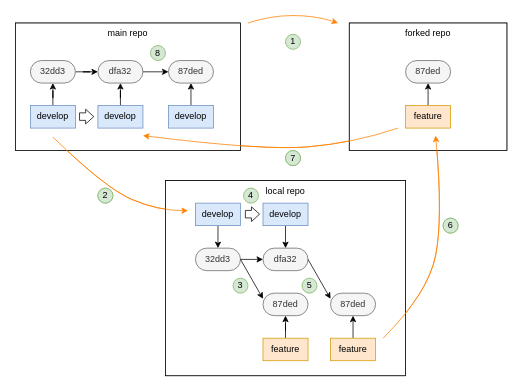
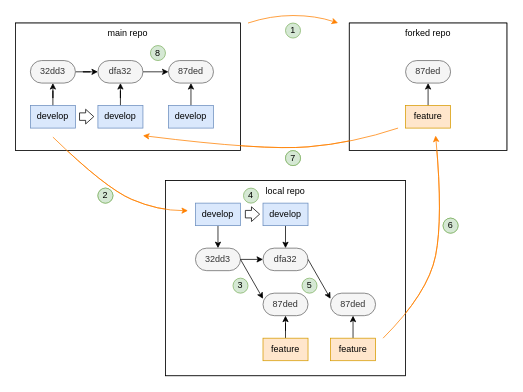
(293, 42) -> (293, 30)
